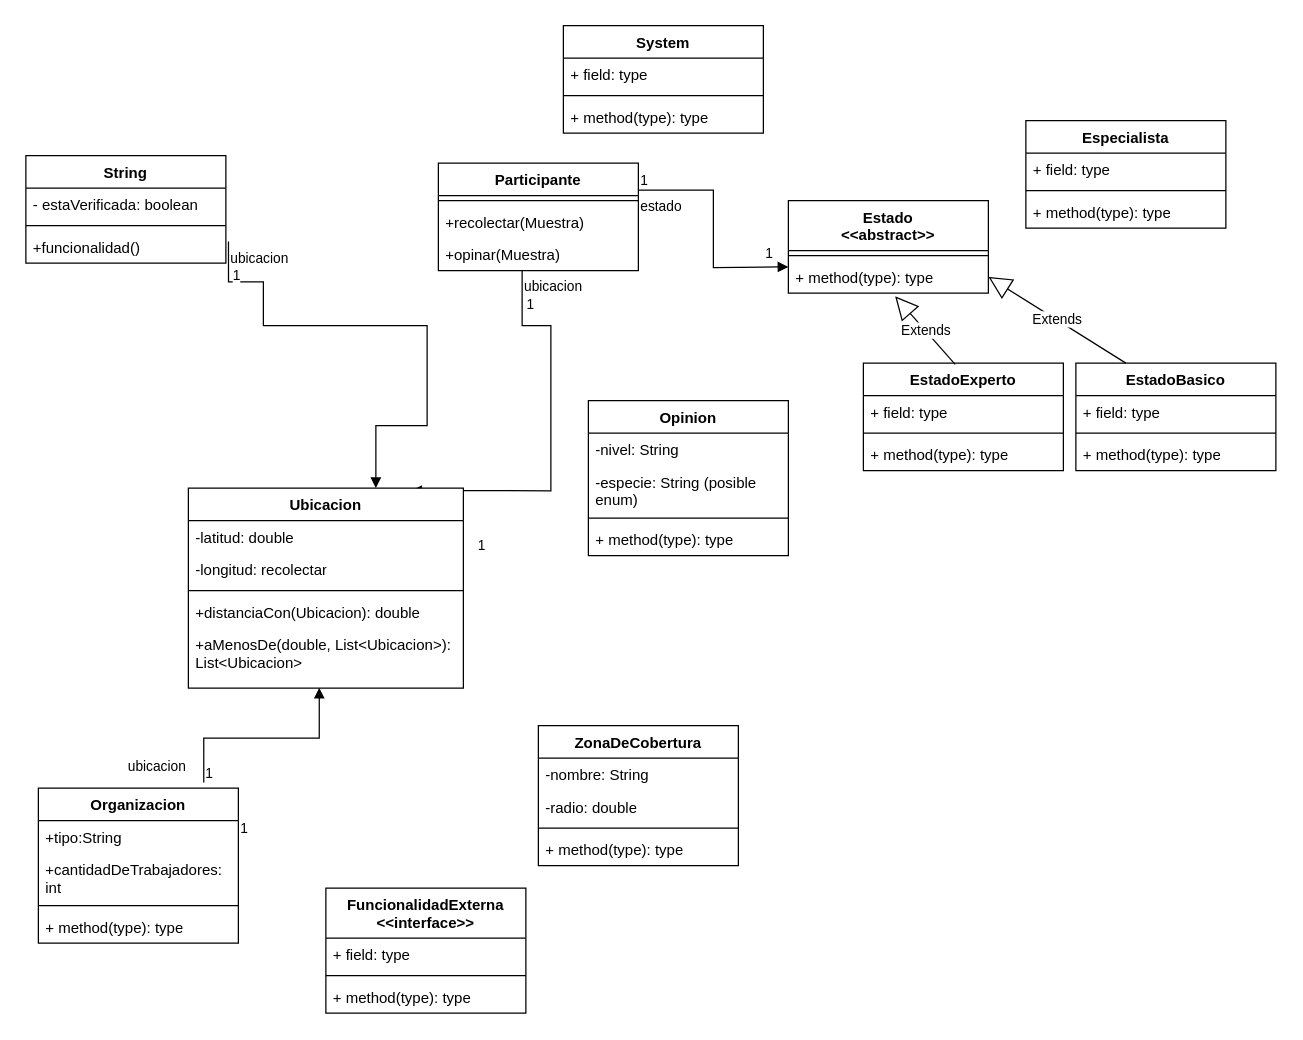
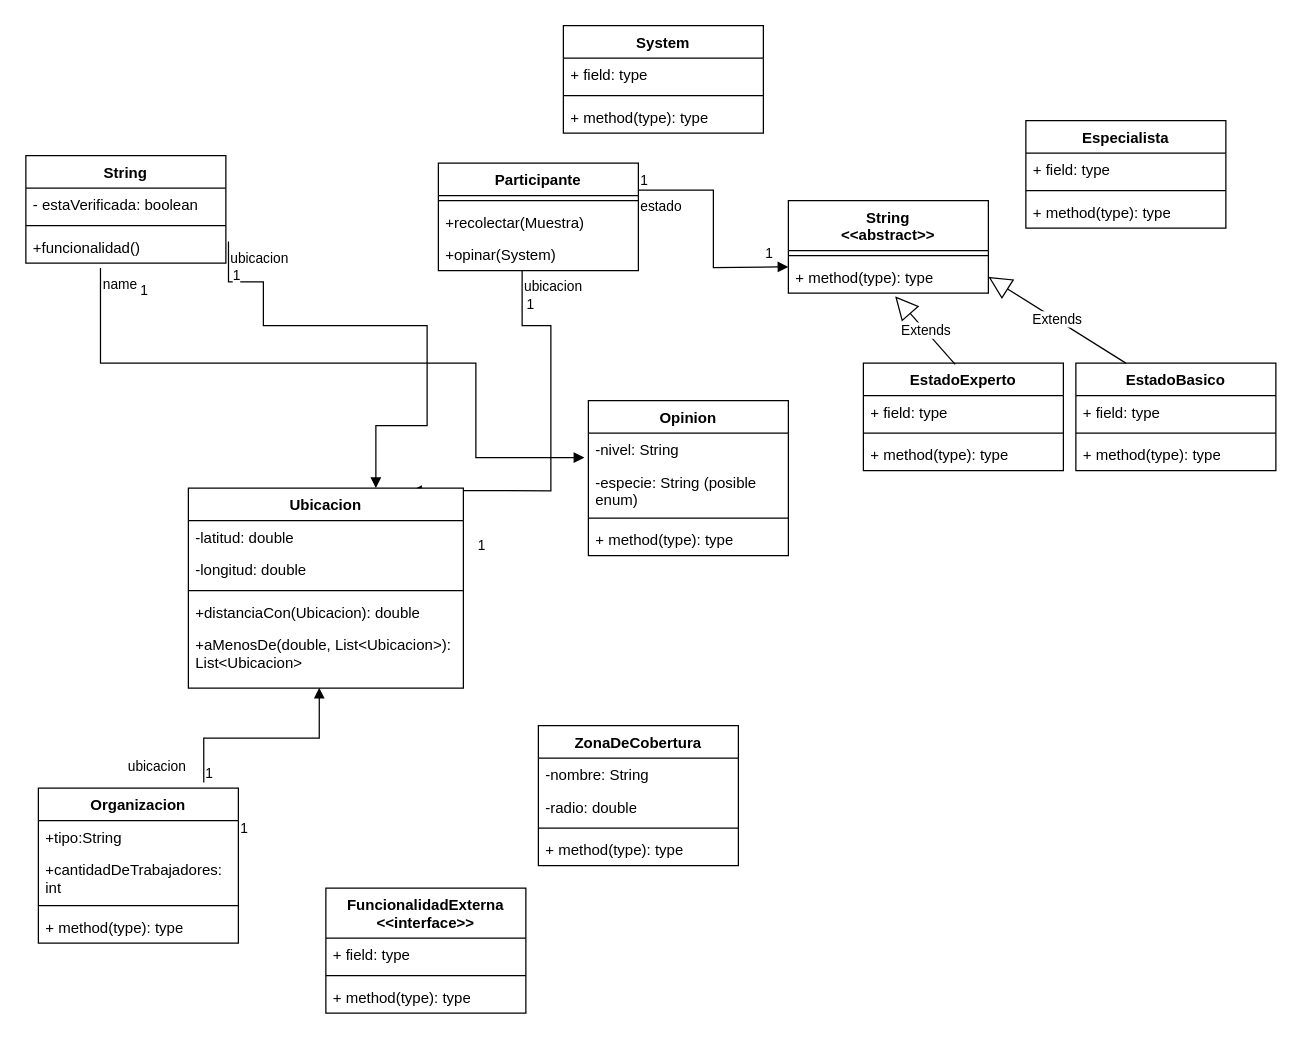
(888, 227) -> (888, 227)
(511, 256) -> (507, 256)
none -> (336, 363)
(274, 571) -> (257, 571)
